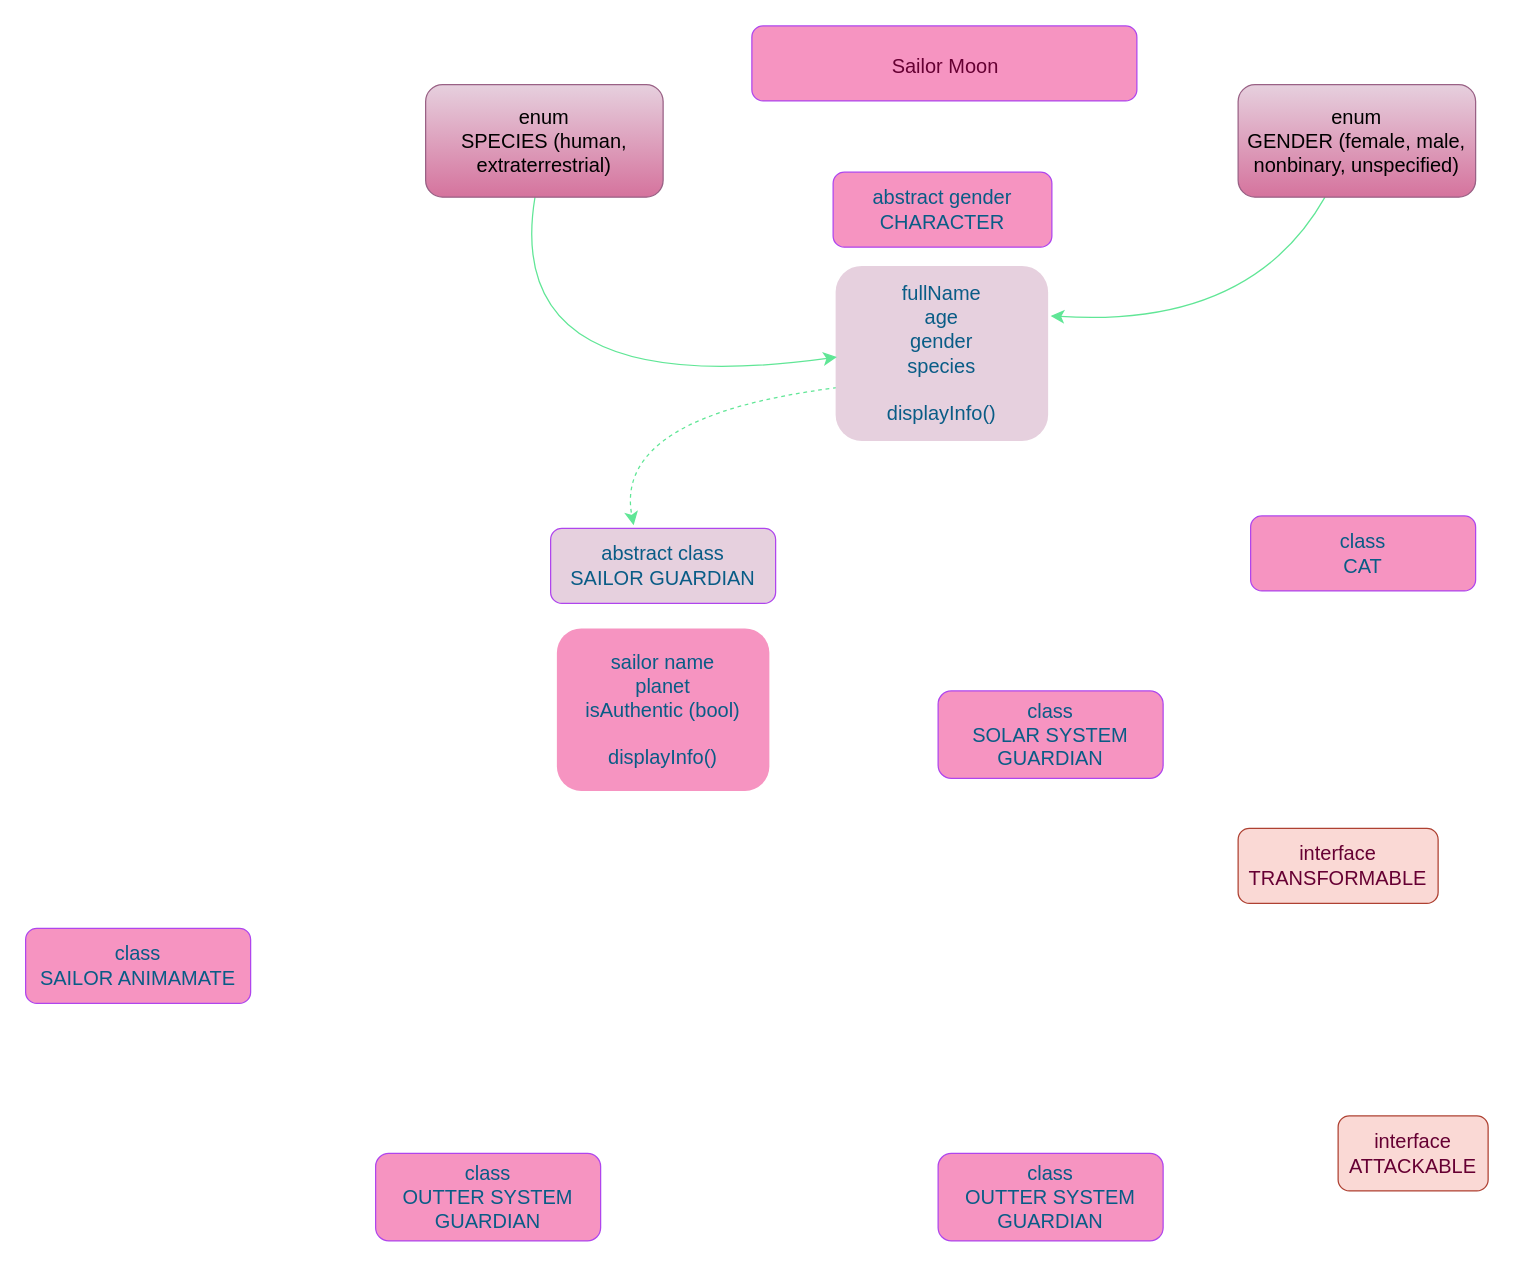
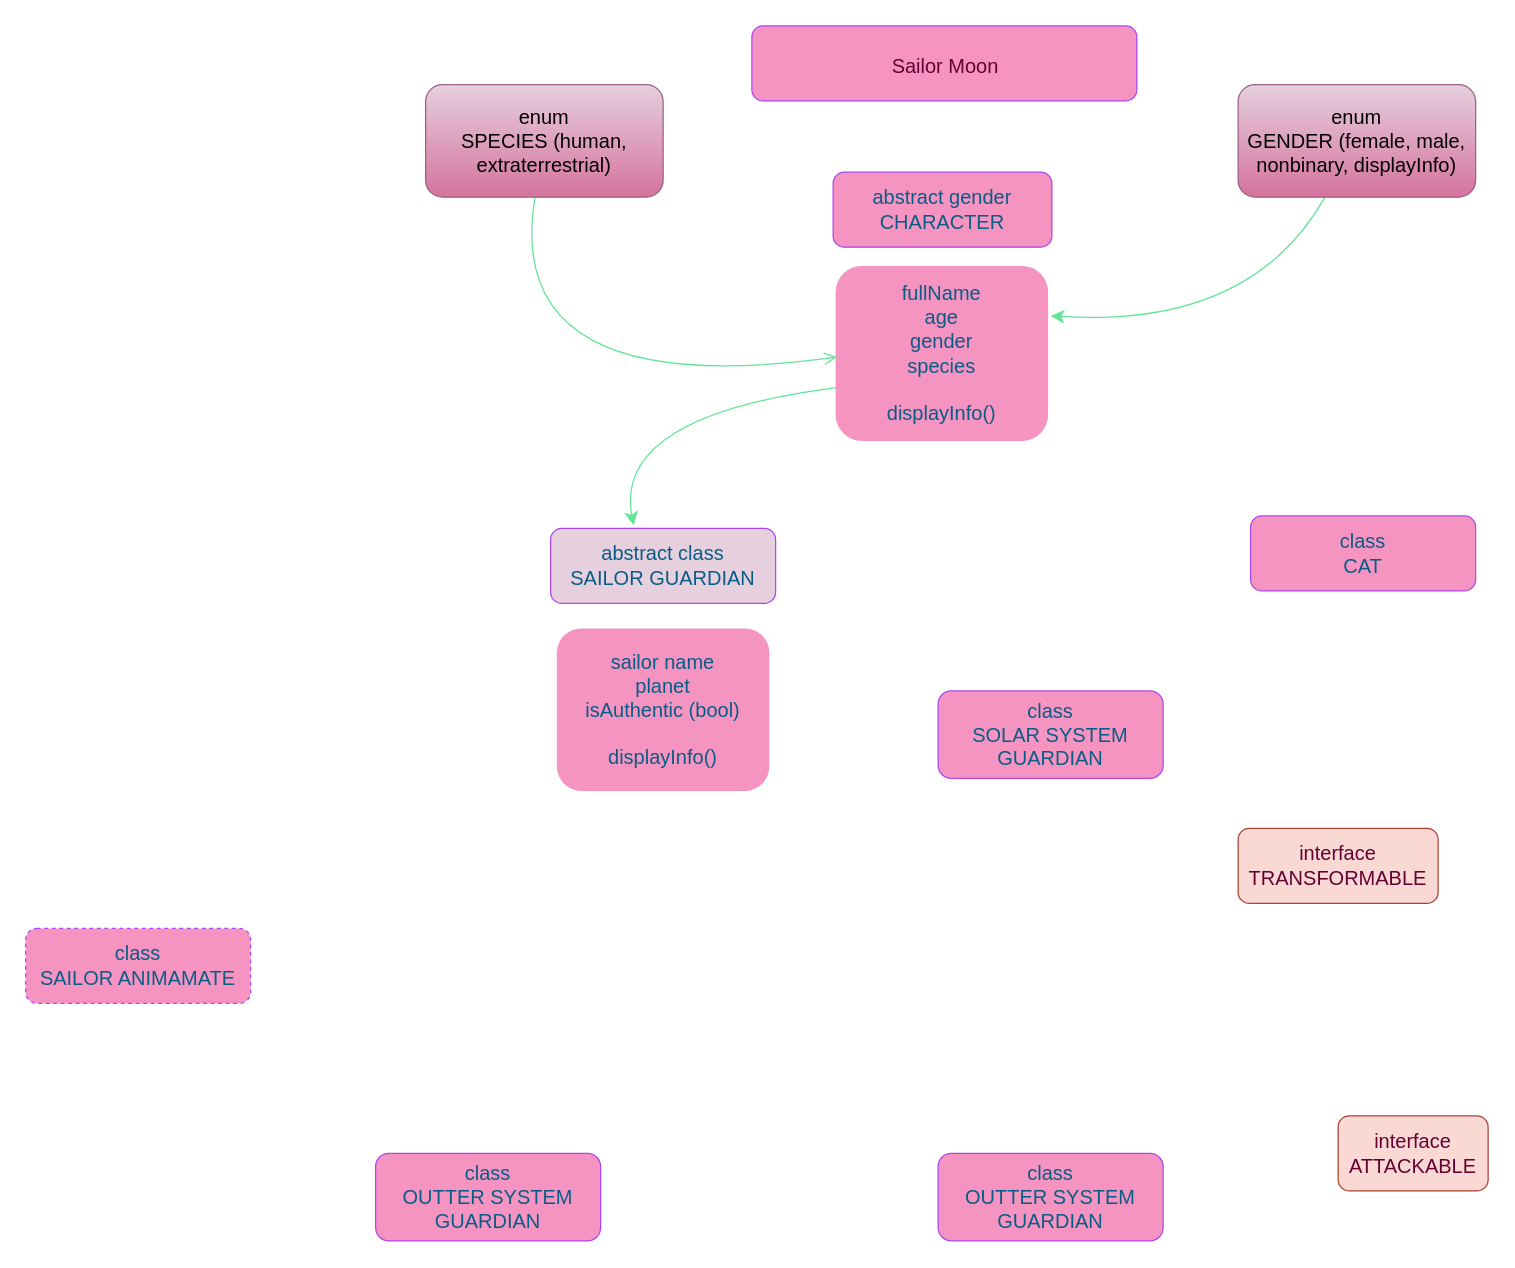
(1357, 141) -> (1357, 141)
(942, 353) -> (942, 353)
(825, 358) -> (828, 358)
(705, 418) -> (705, 418)
(138, 966) -> (138, 966)
